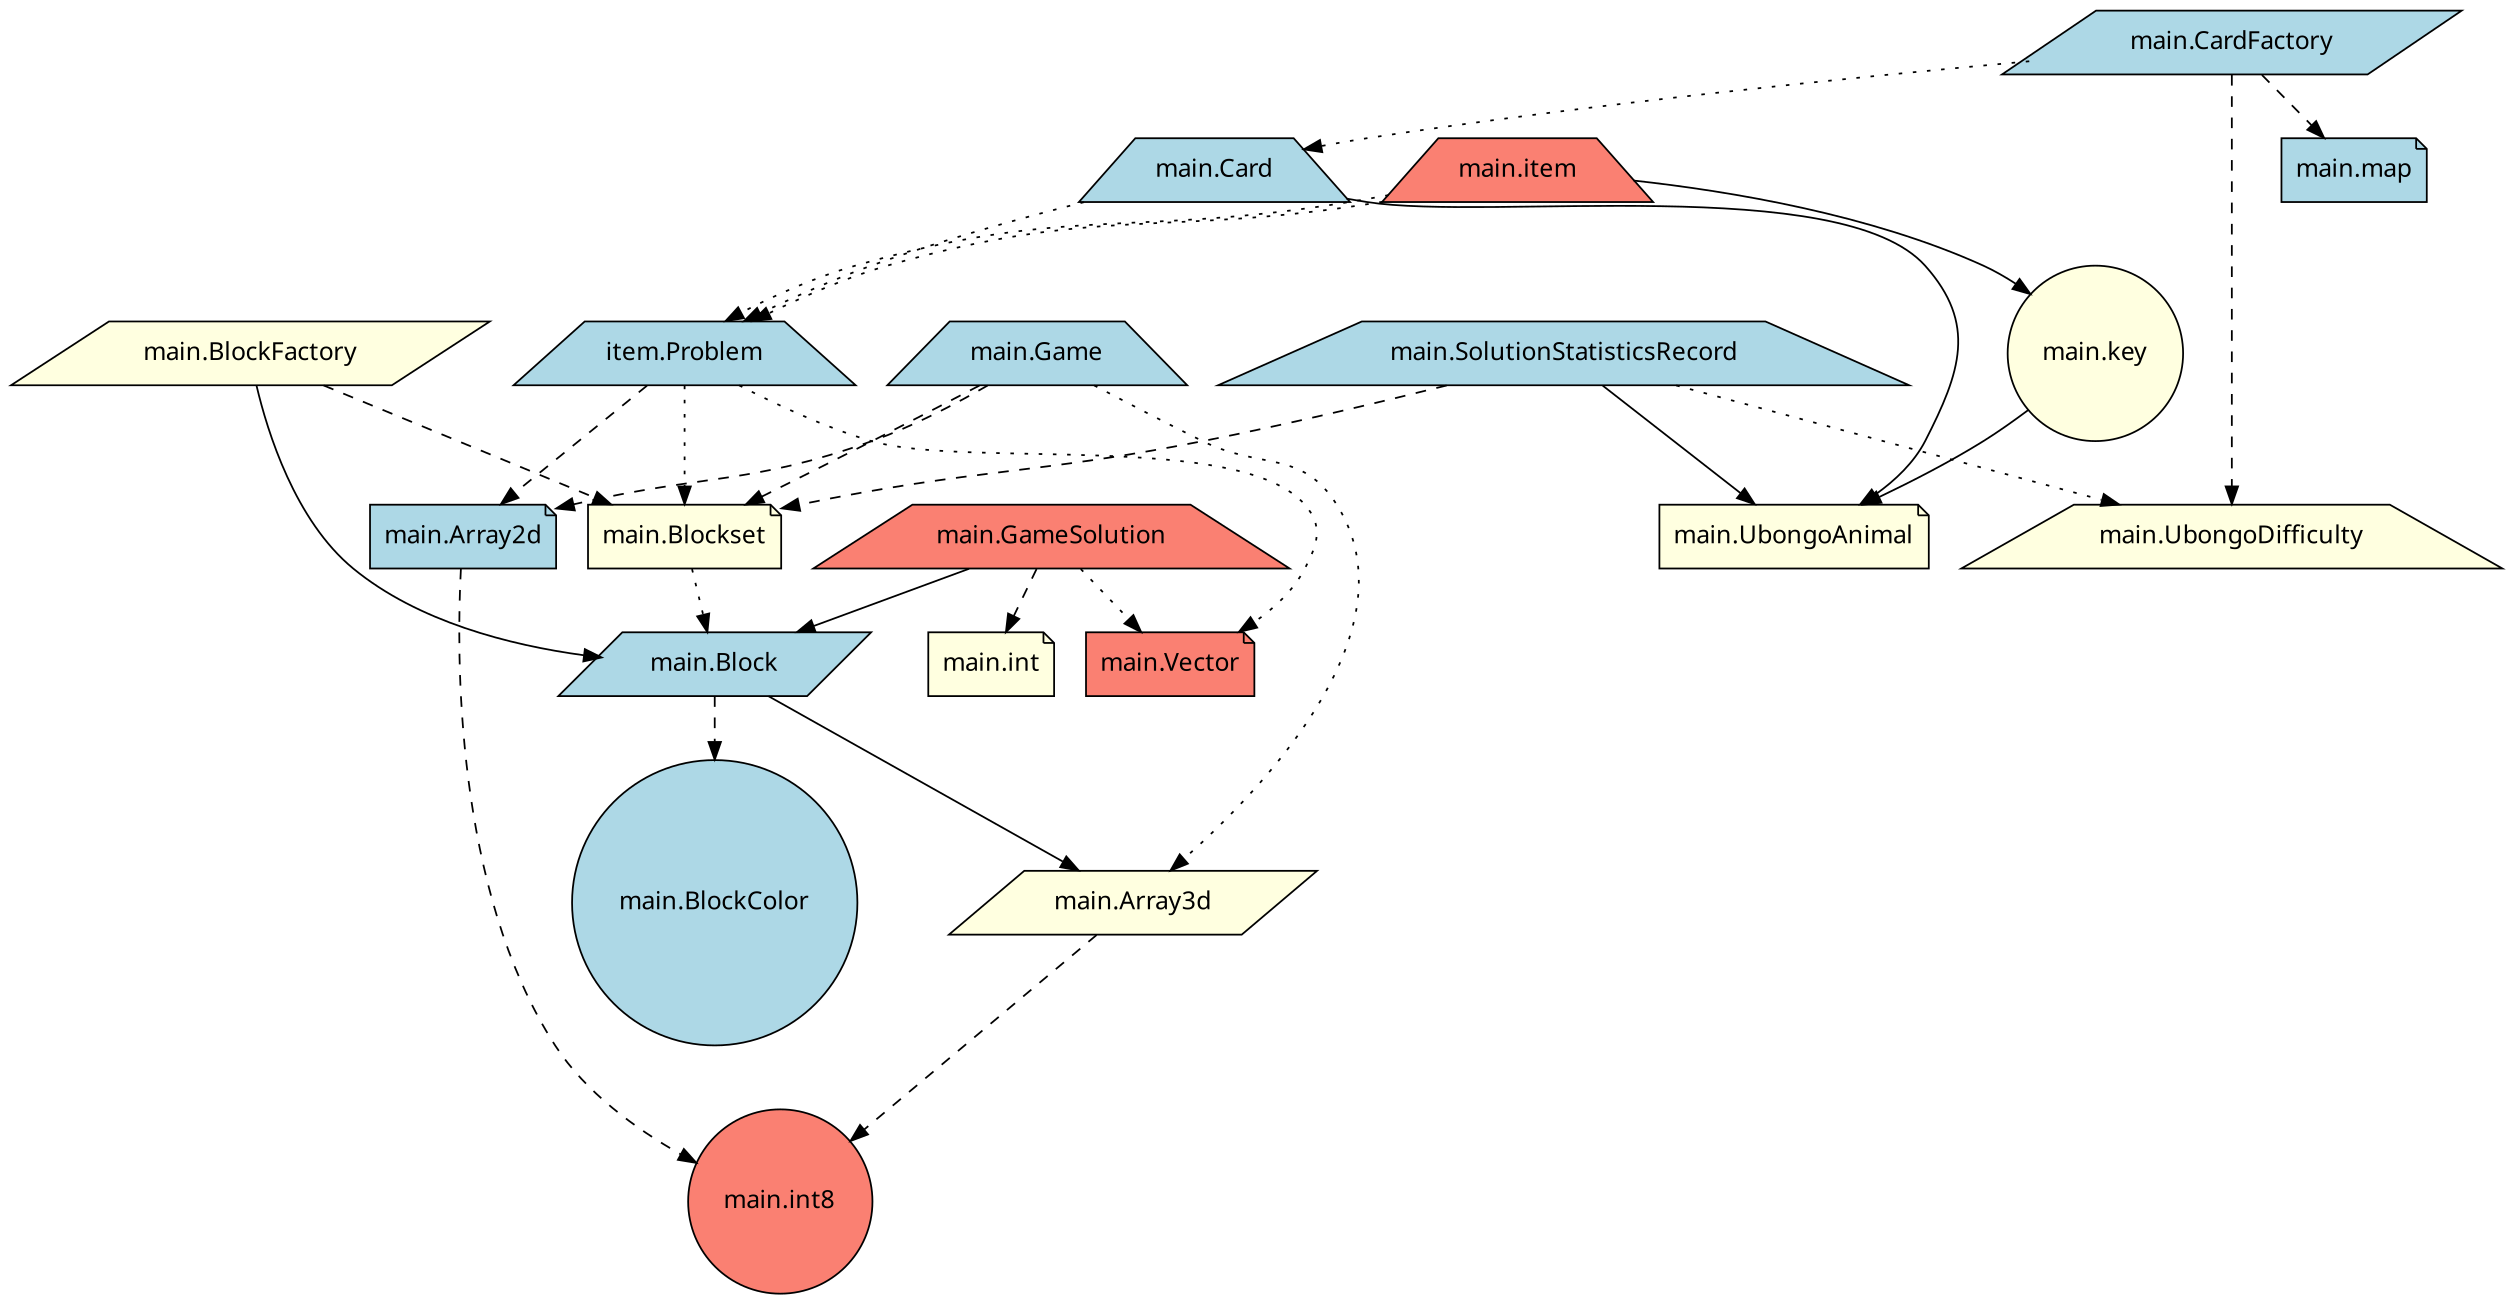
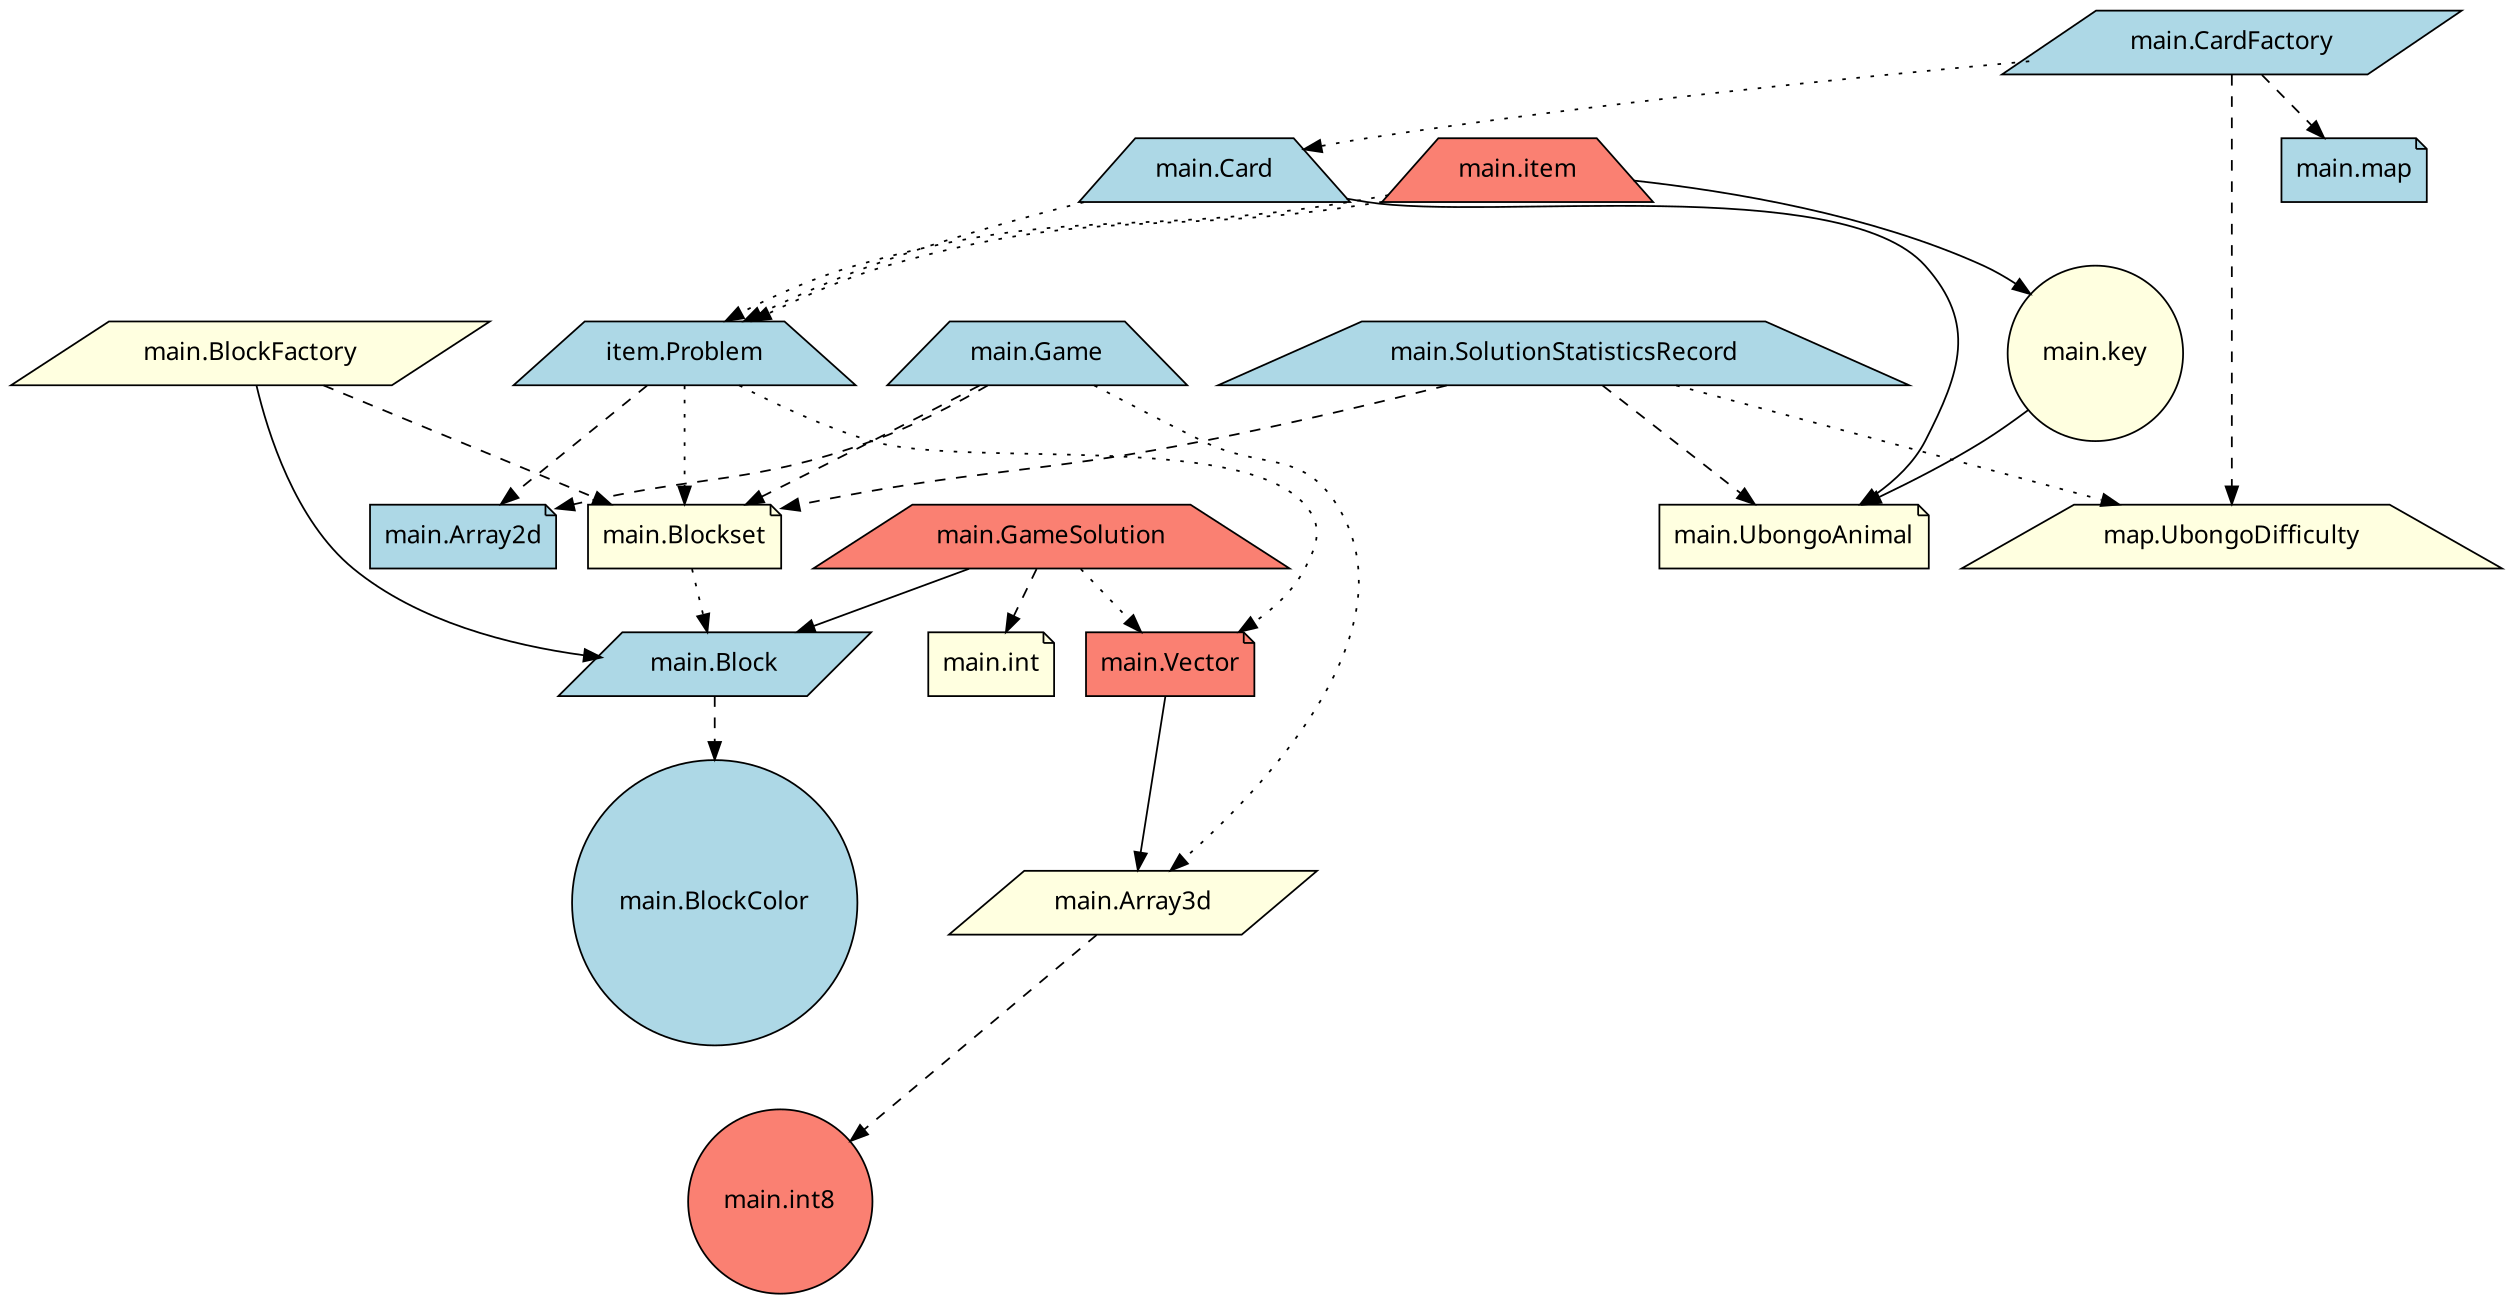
(1672, 439) -> (1672, 439)
(2232, 537) -> (2232, 537)
(916, 779) -> (1153, 774)
(492, 896) -> none
